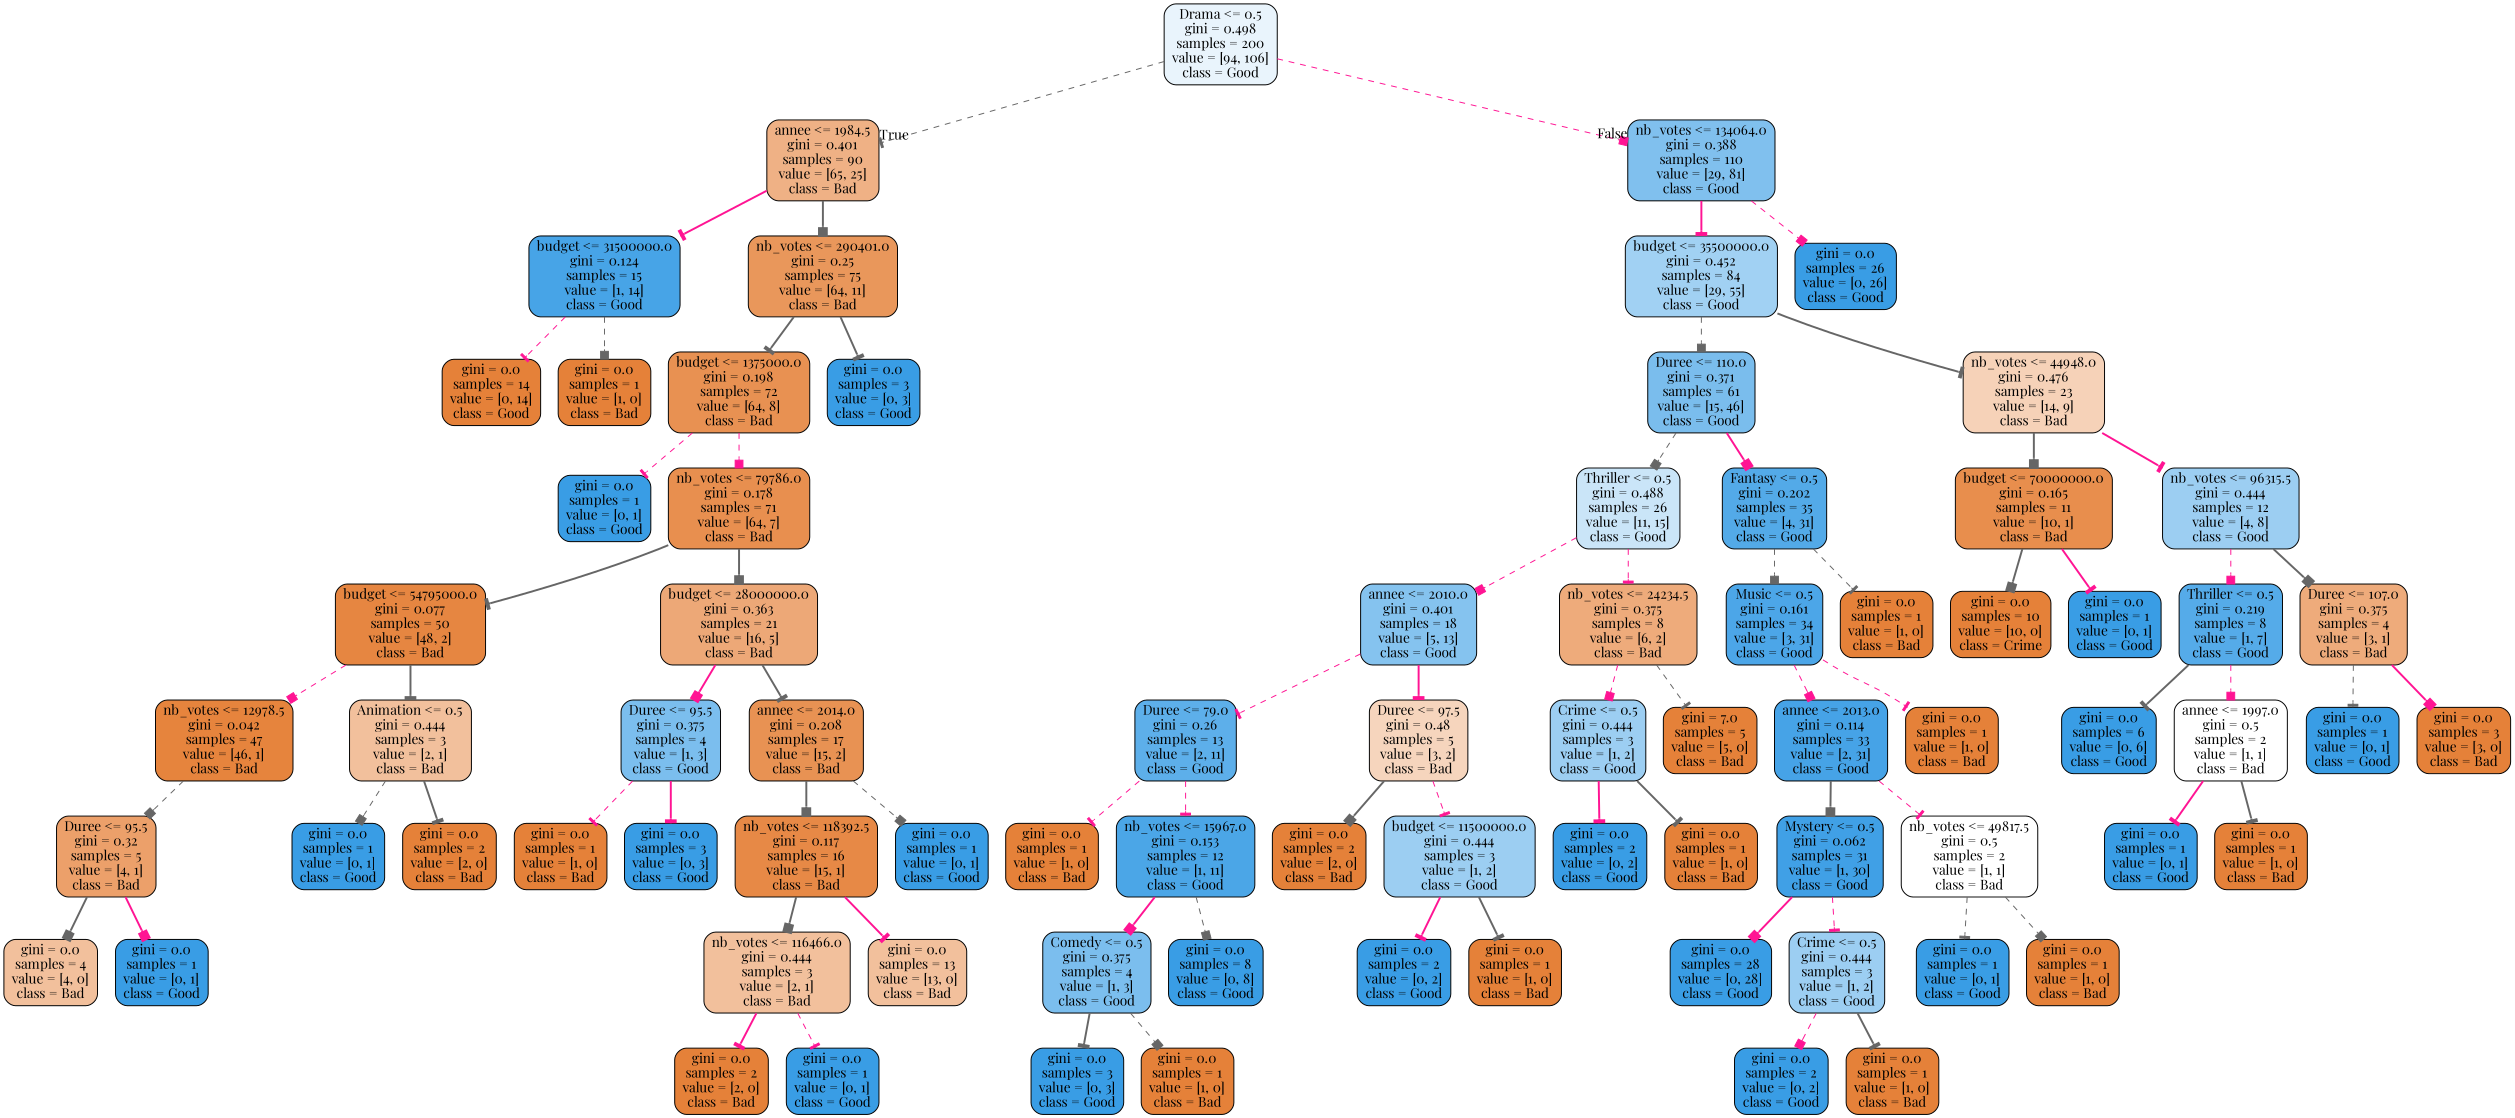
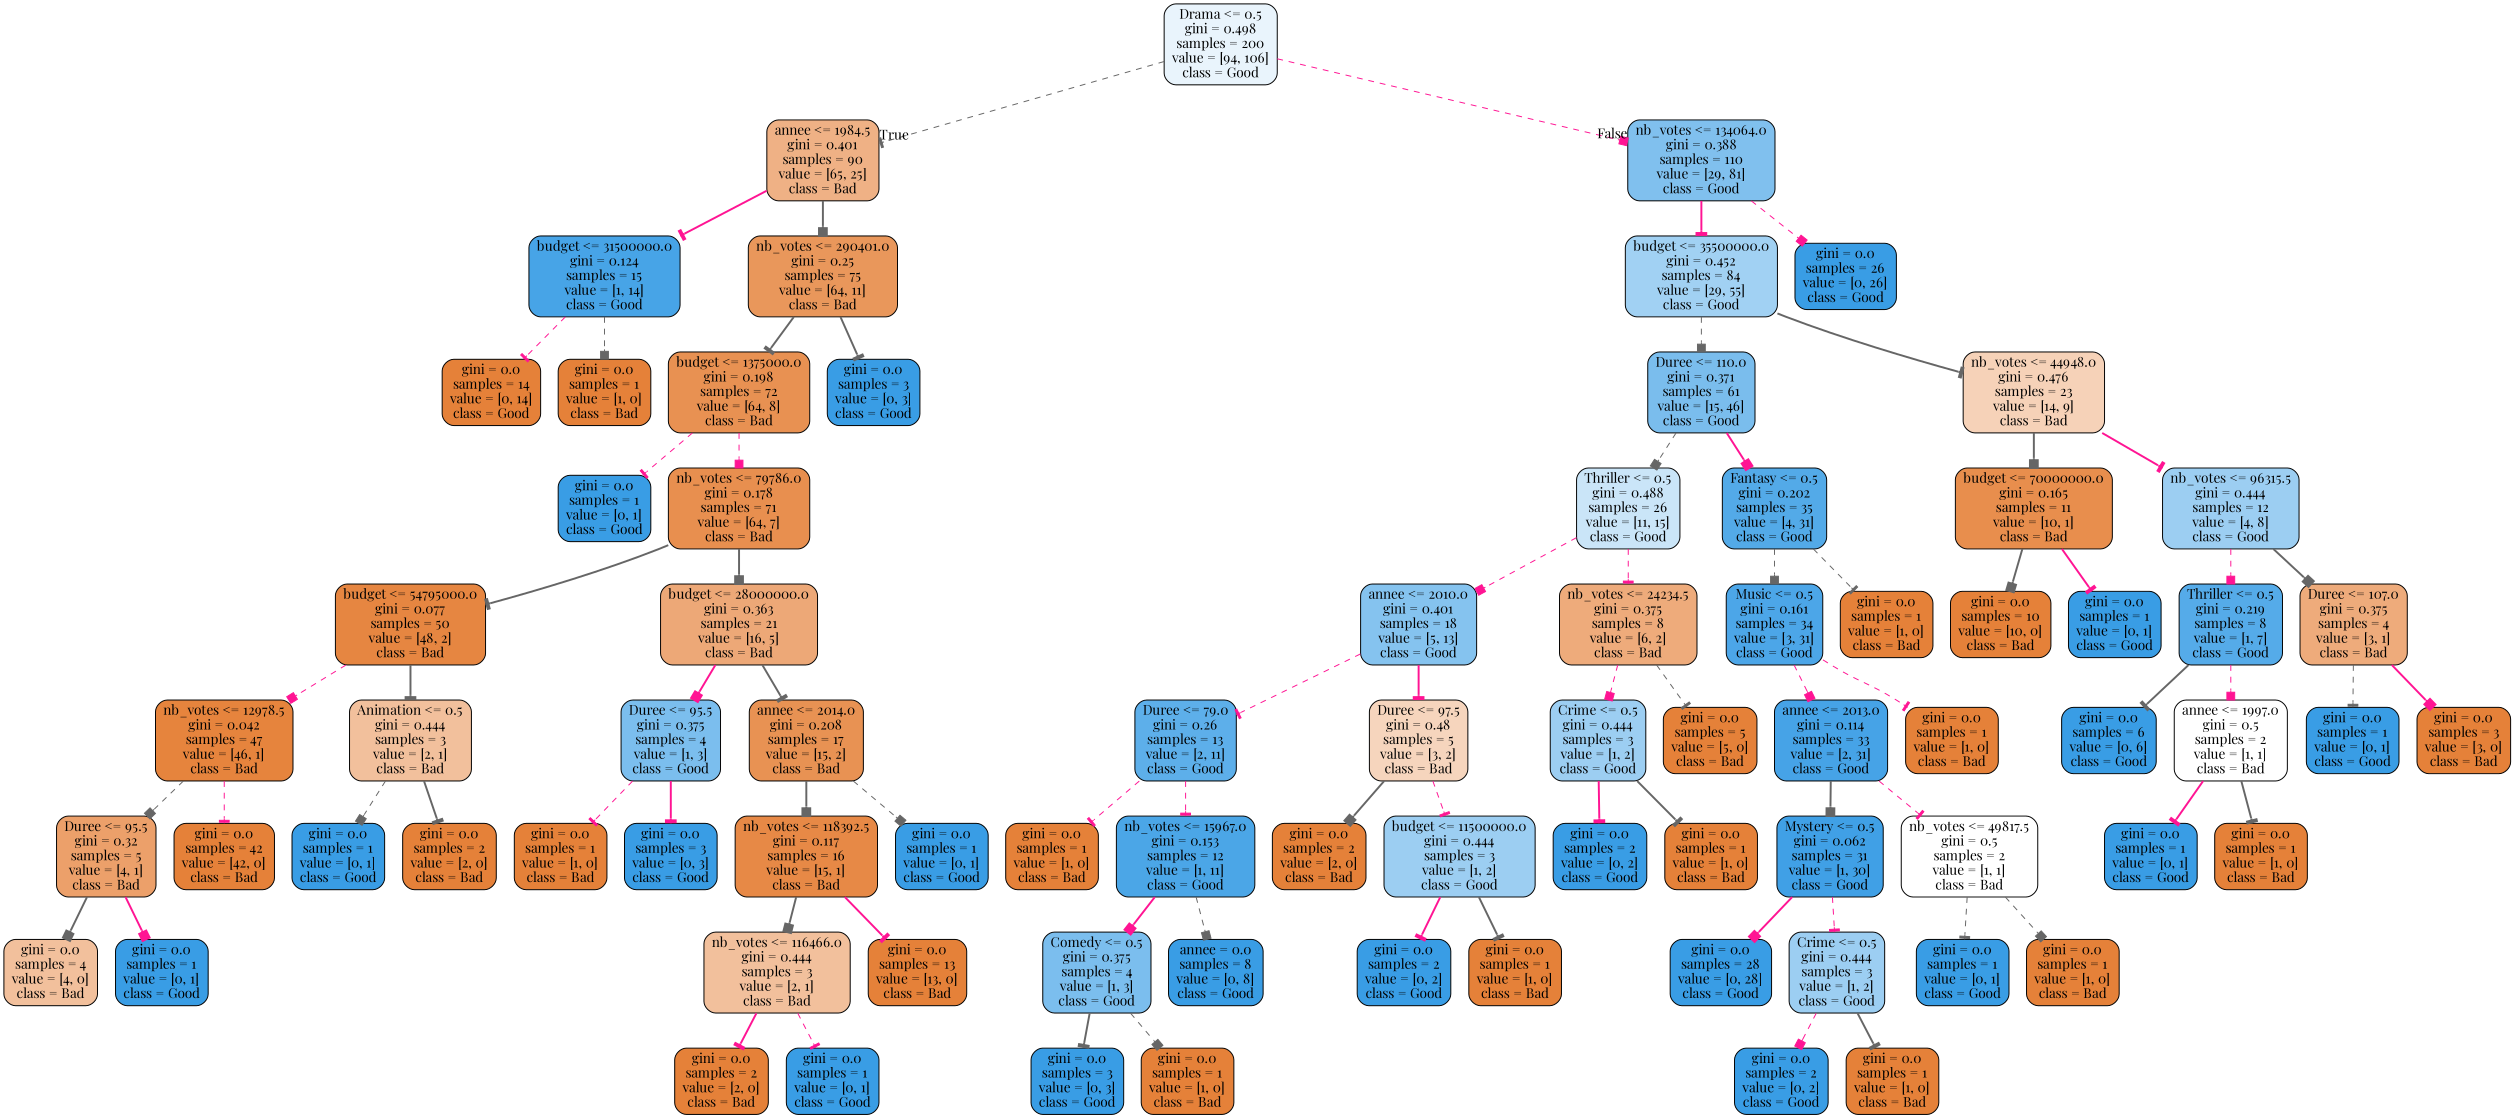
(2001, 624) -> (2001, 624)
(1710, 741) -> (1710, 741)
none -> (224, 857)
(917, 973) -> (917, 973)
(1216, 973) -> (1216, 973)
